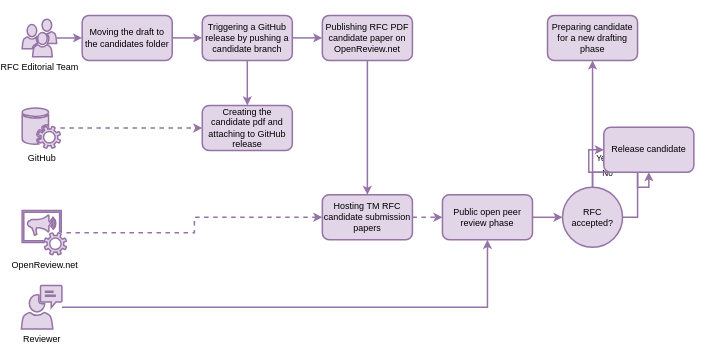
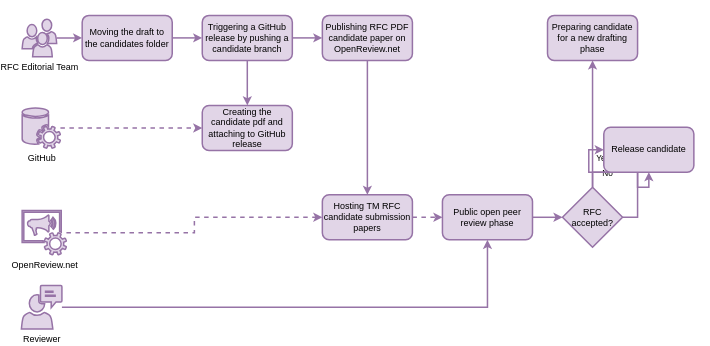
(592, 217) -> (592, 217)
